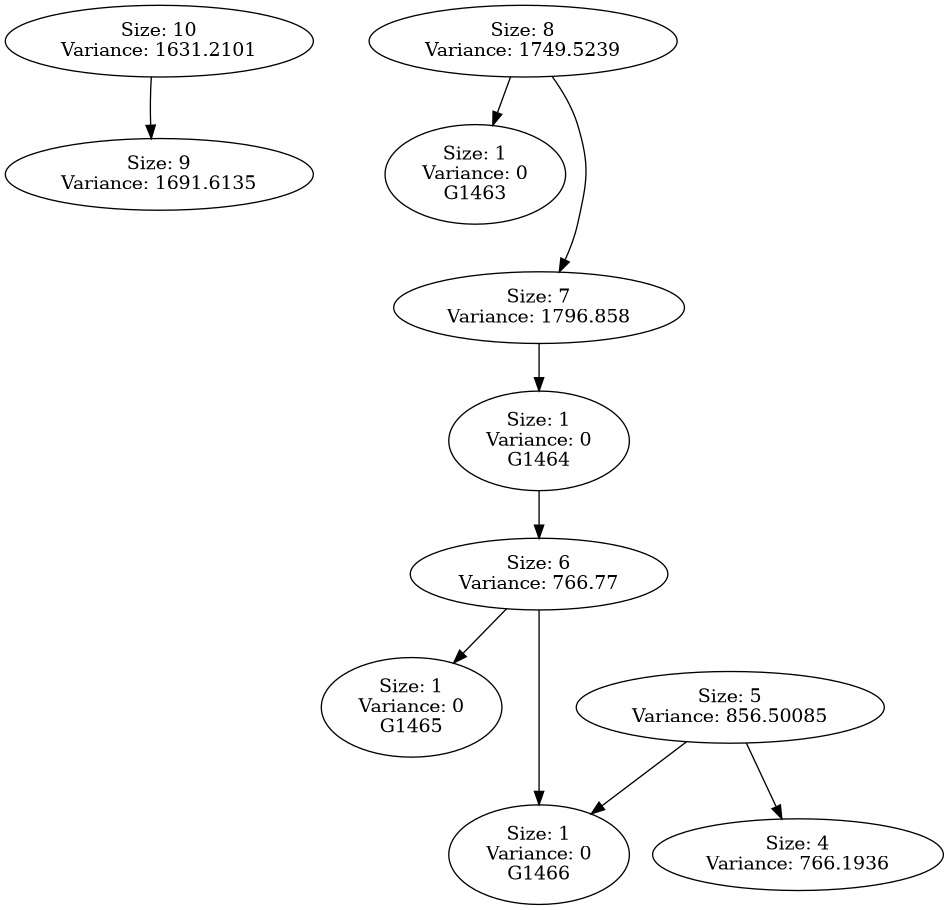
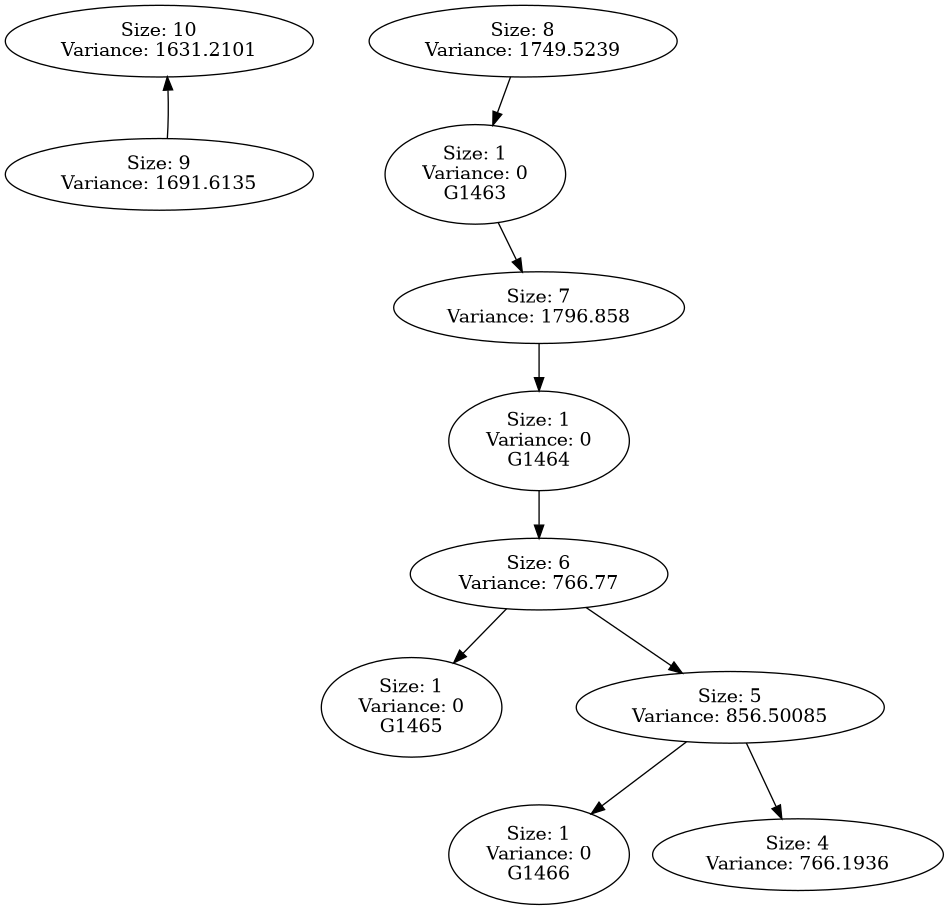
(150, 101) -> (168, 114)
(586, 166) -> (507, 241)
(539, 701) -> (629, 637)
